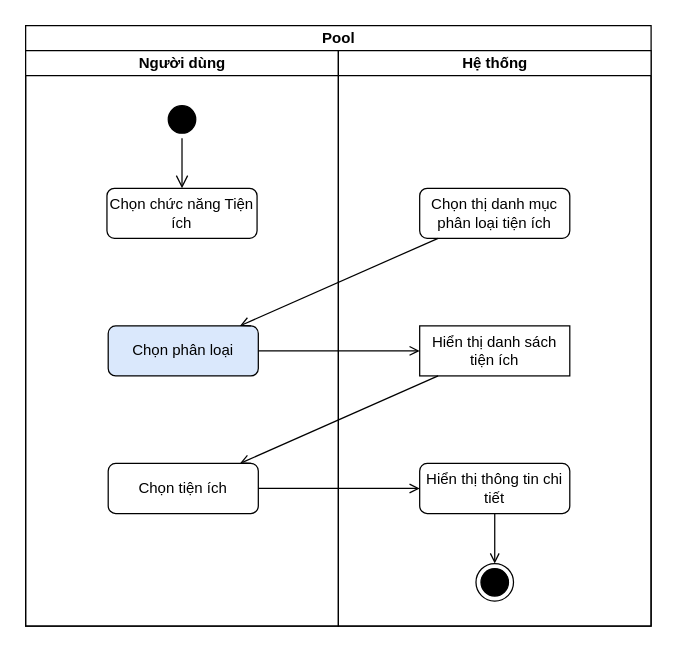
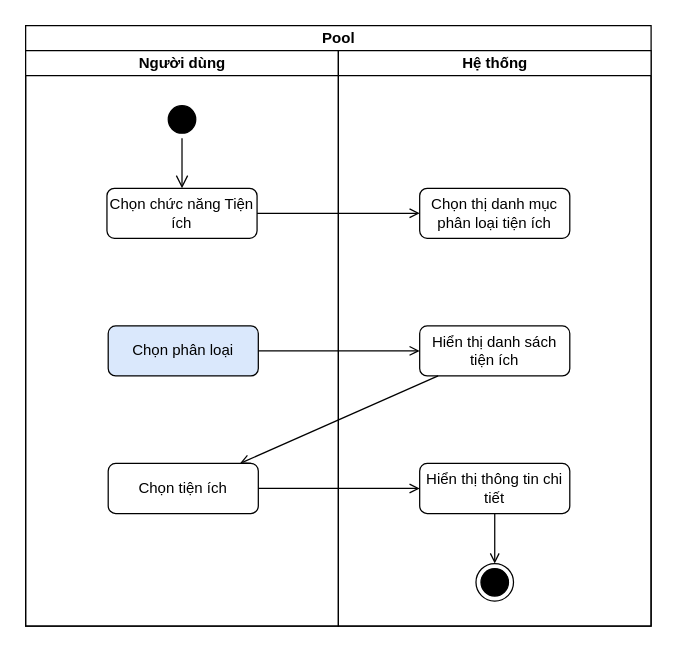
none -> (335, 213)
(341, 281) -> none
(494, 351) -> (494, 351)
